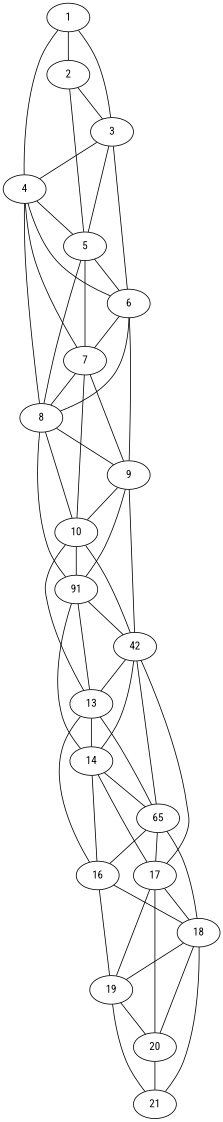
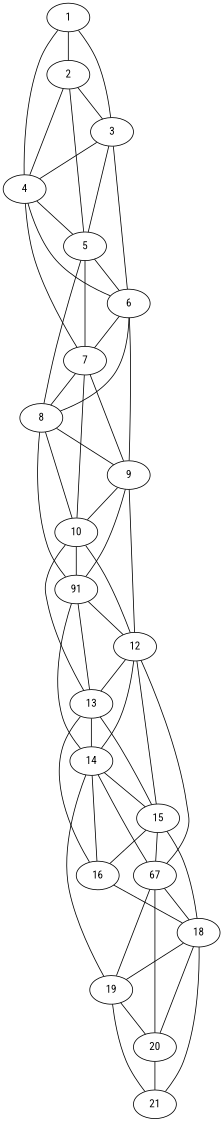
(29, 304) -> (47, 132)
(135, 647) -> (135, 647)
(158, 818) -> (158, 818)
(155, 875) -> (155, 875)
(104, 933) -> (68, 878)
